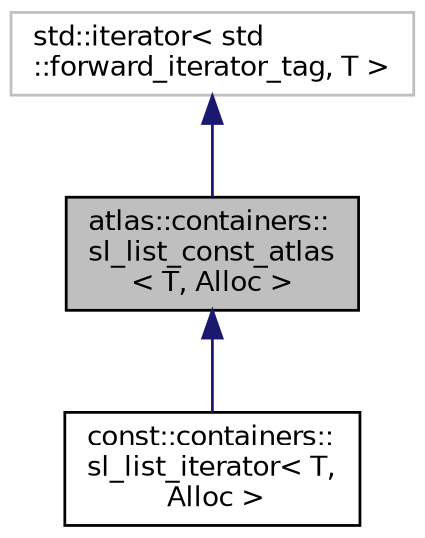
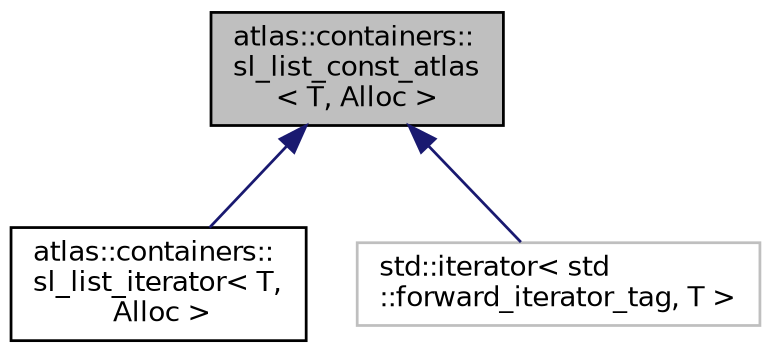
(212, 161) -> (475, 194)
(212, 469) -> (159, 284)
